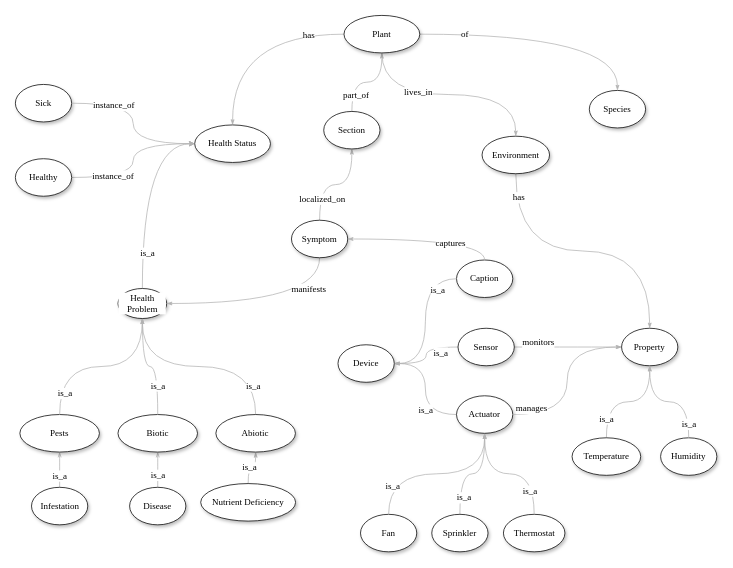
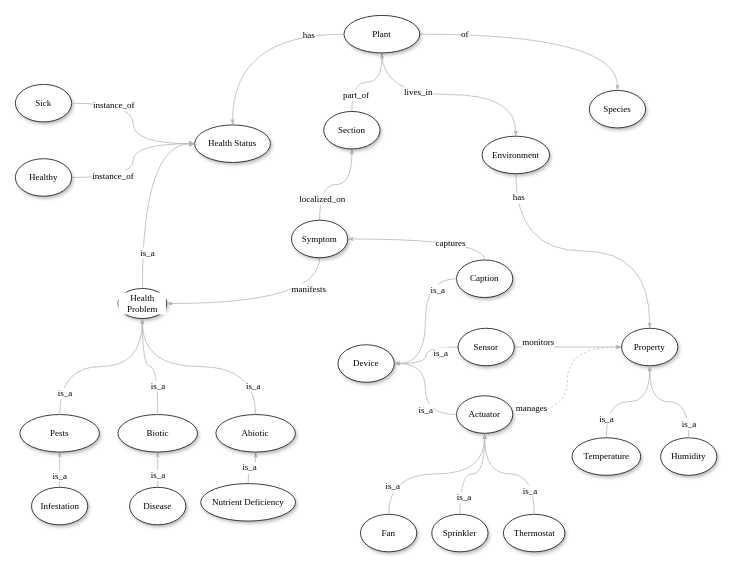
(568, 372) -> (568, 372)
